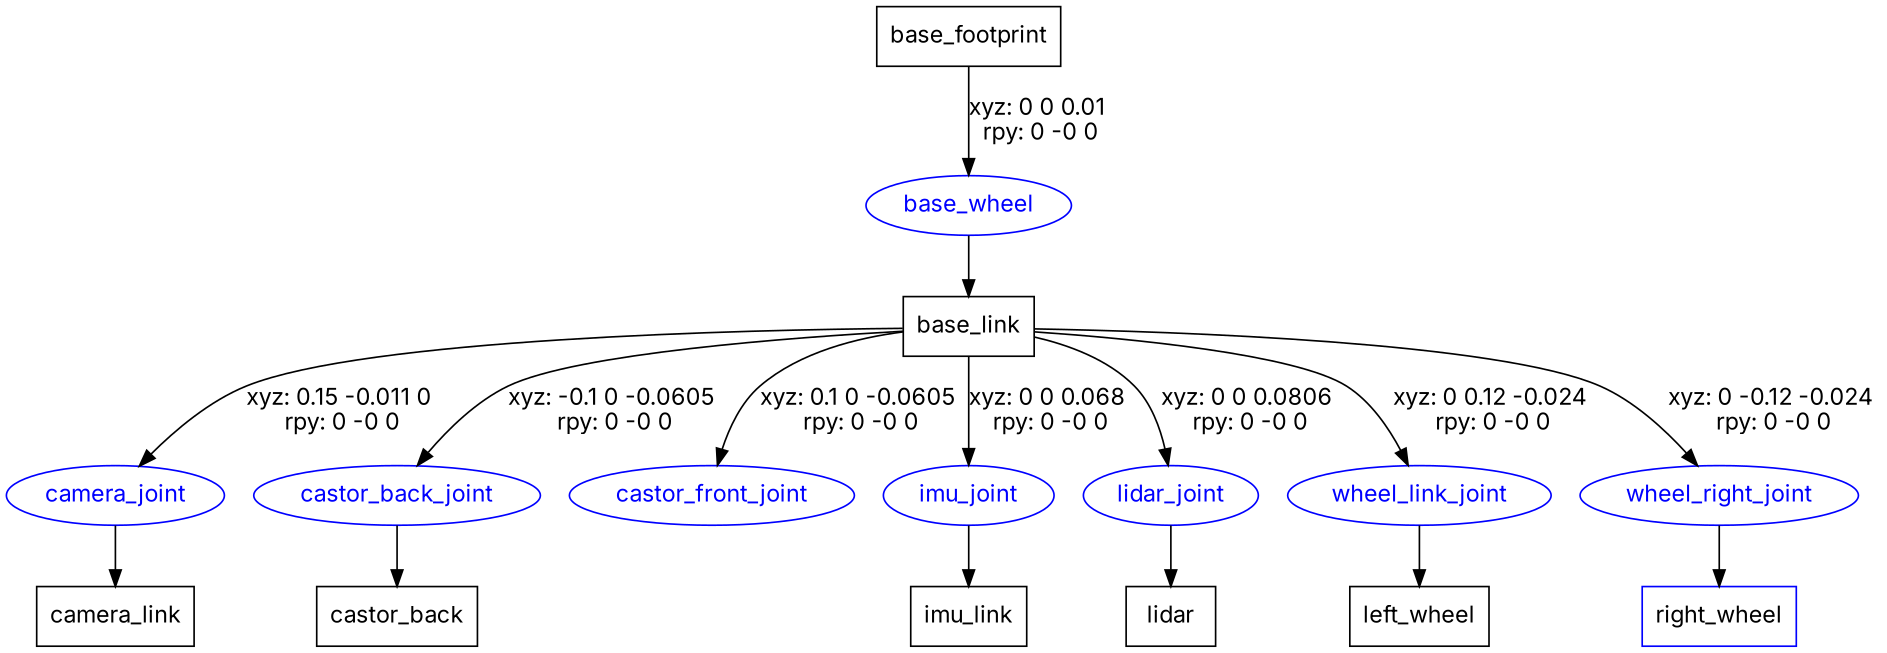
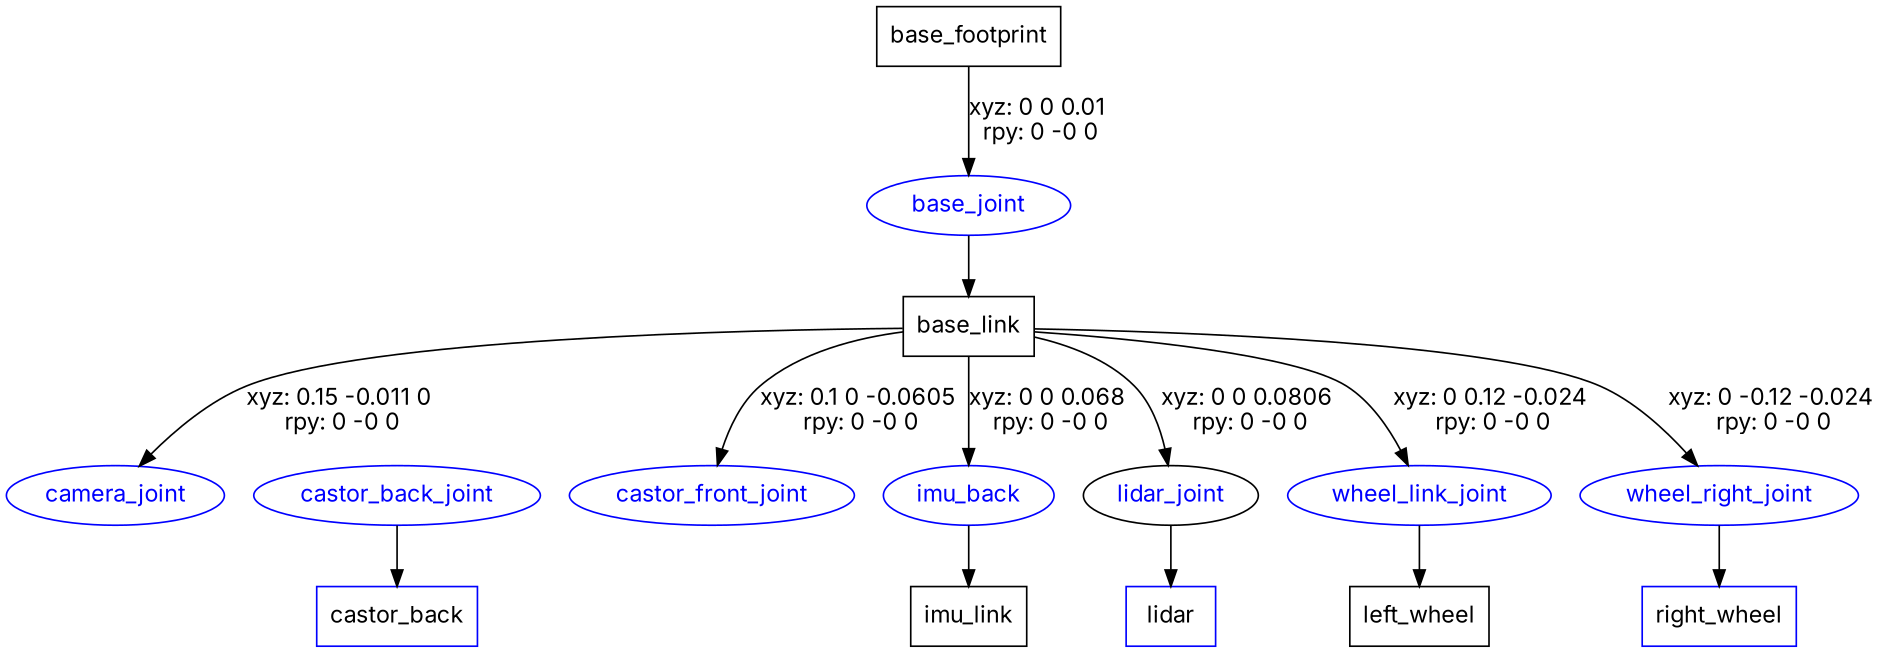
(969, 205) -> (969, 205)
(652, 354) -> none
(969, 495) -> (969, 495)
(1171, 495) -> (1171, 495)
(115, 616) -> none
(397, 616) -> (397, 616)
(1171, 616) -> (1171, 616)
